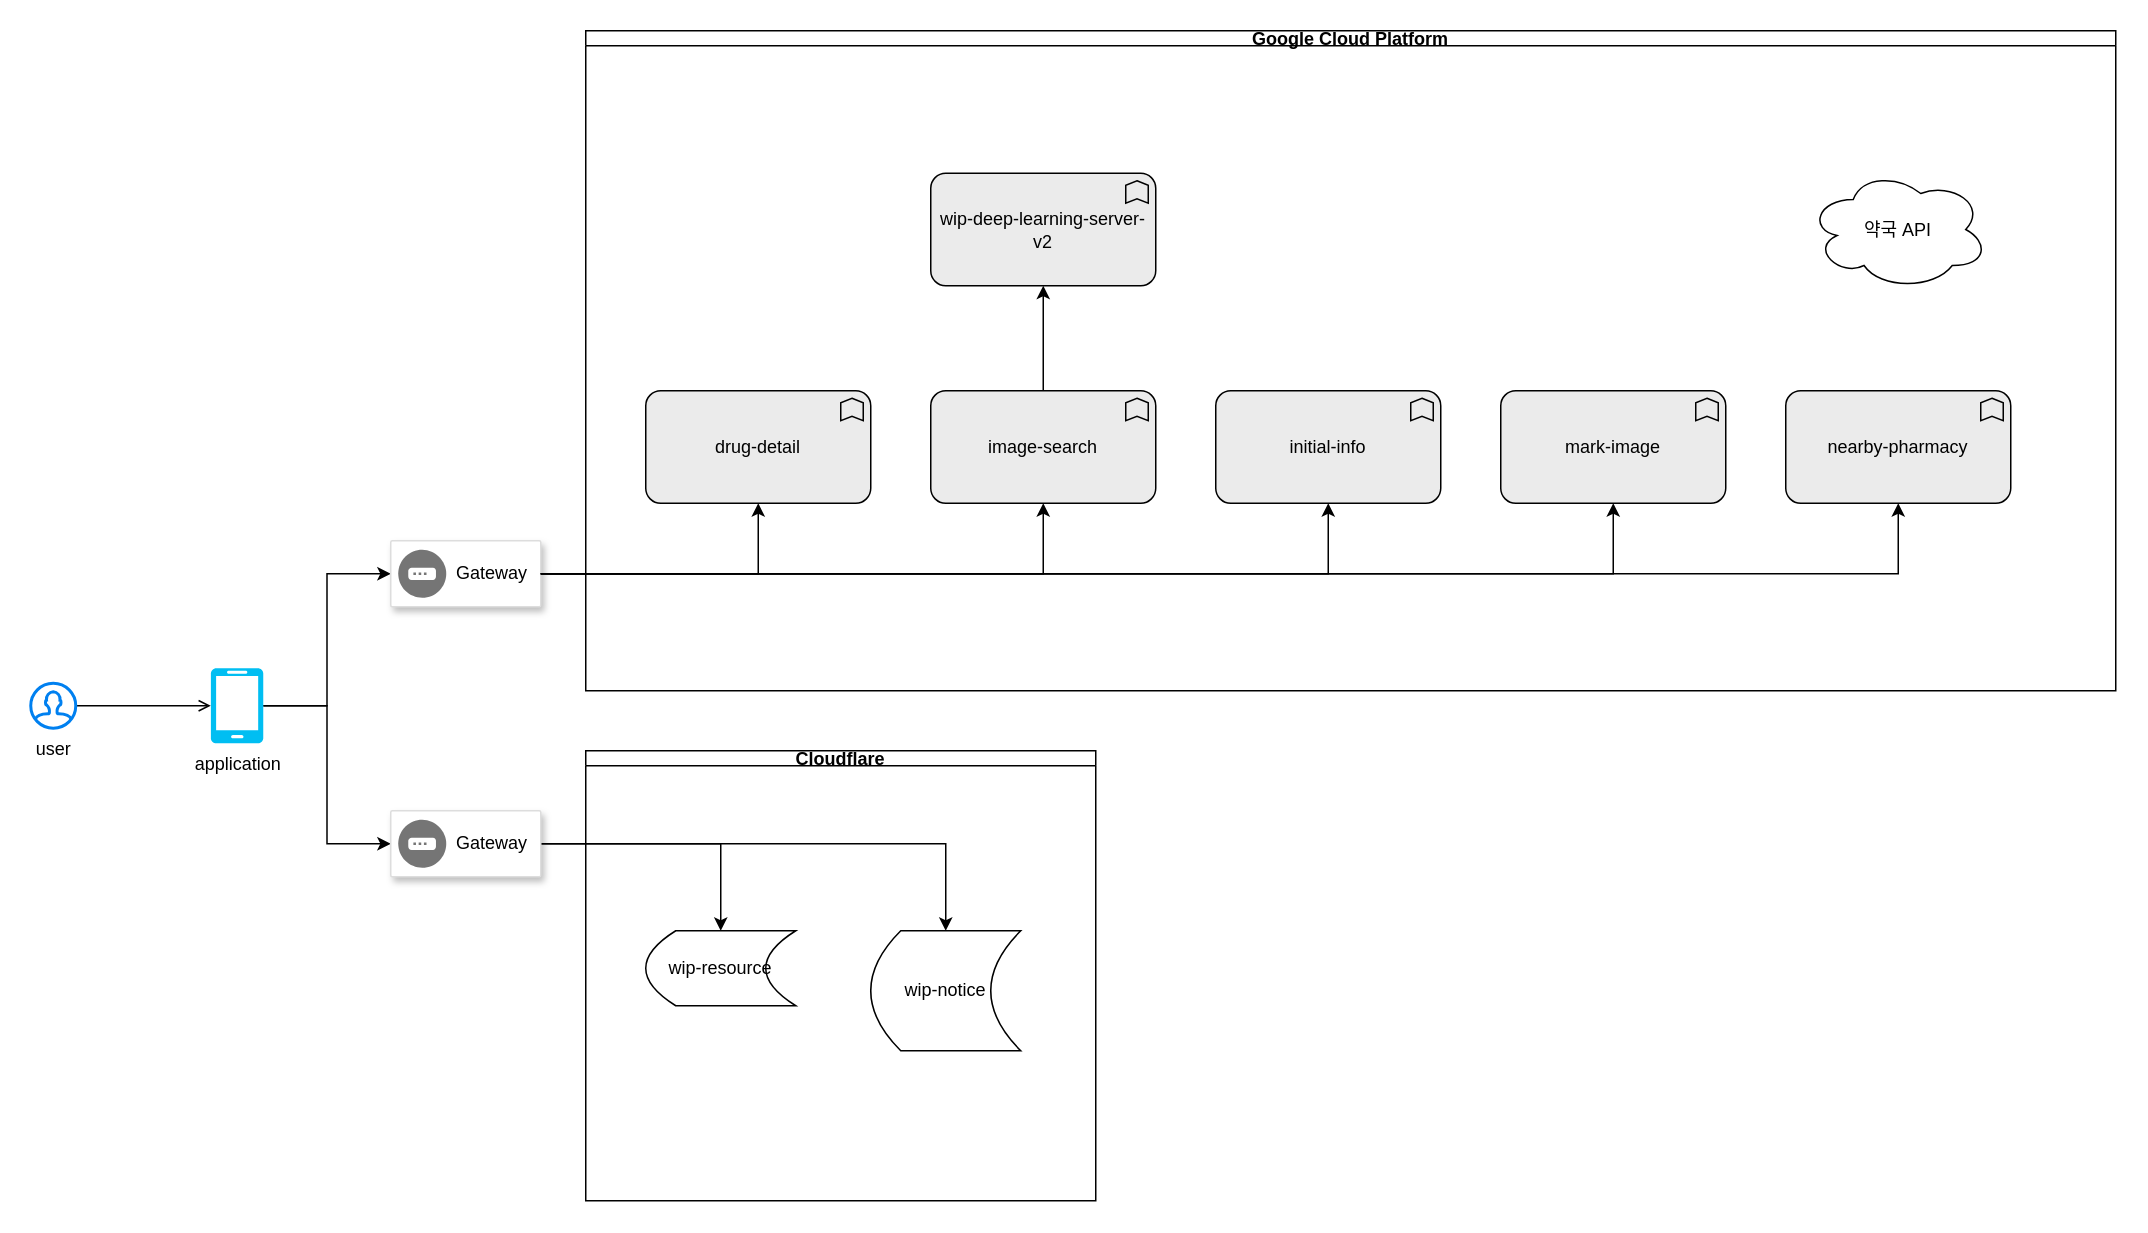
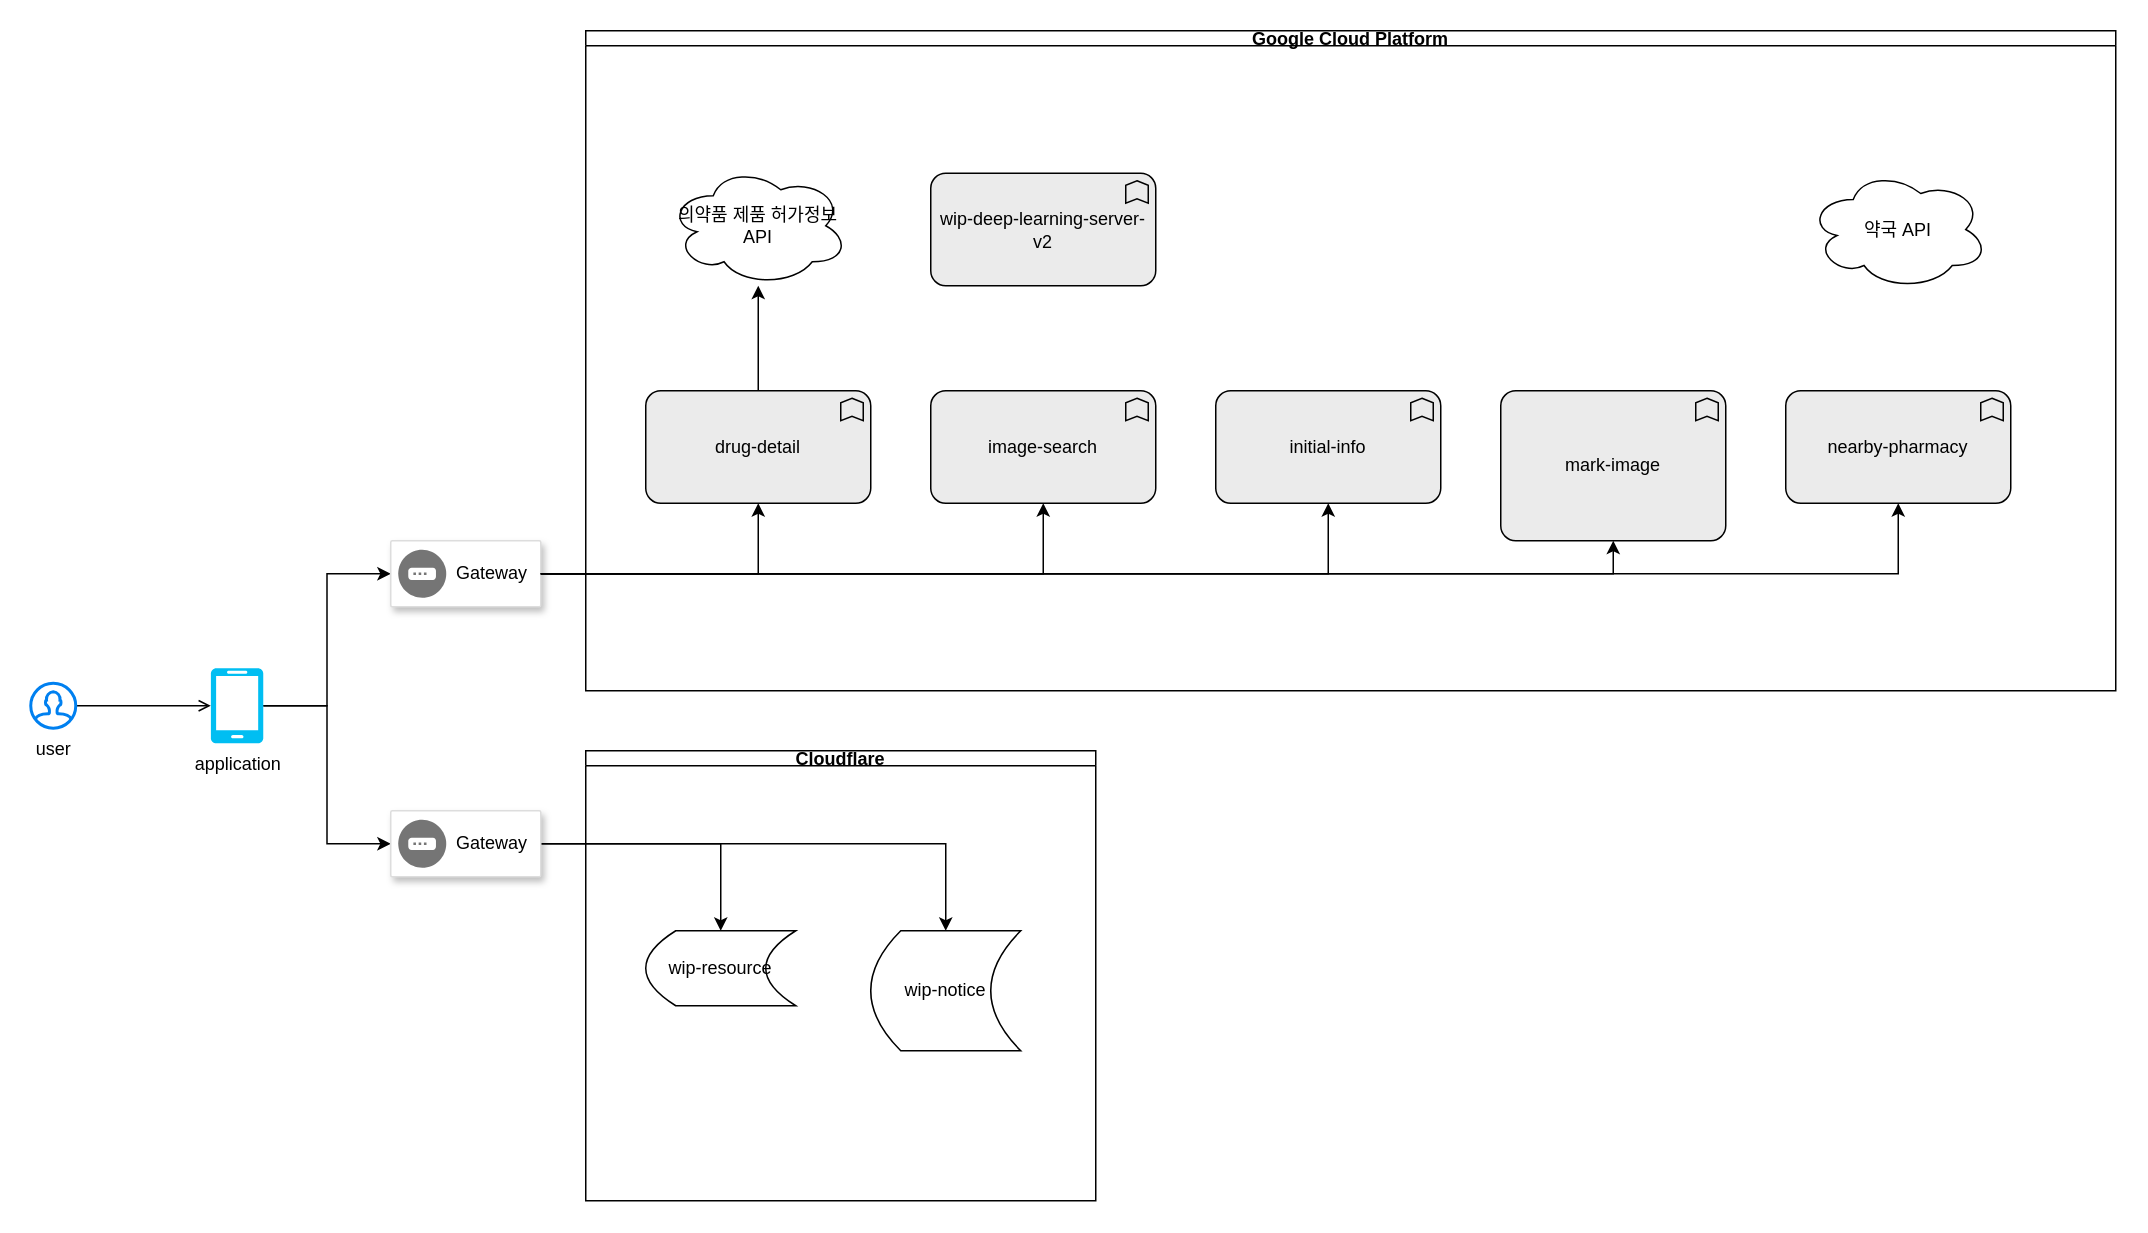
none -> (758, 226)
none -> (758, 344)
(1043, 344) -> none
(1613, 447) -> (1613, 466)
